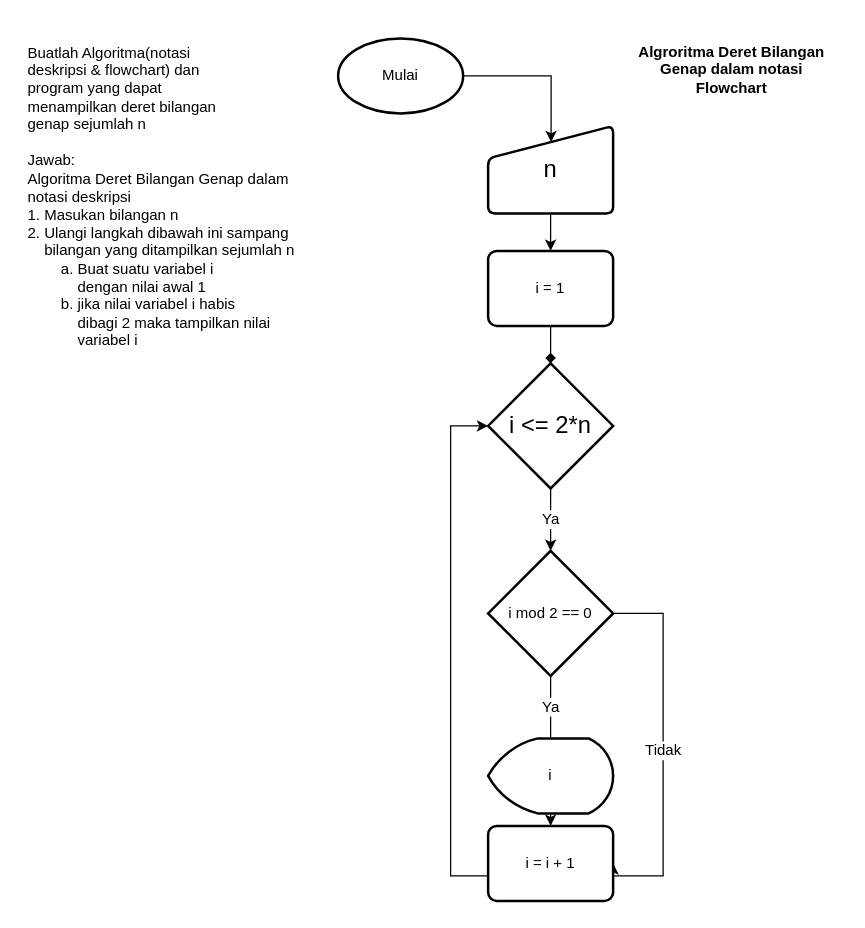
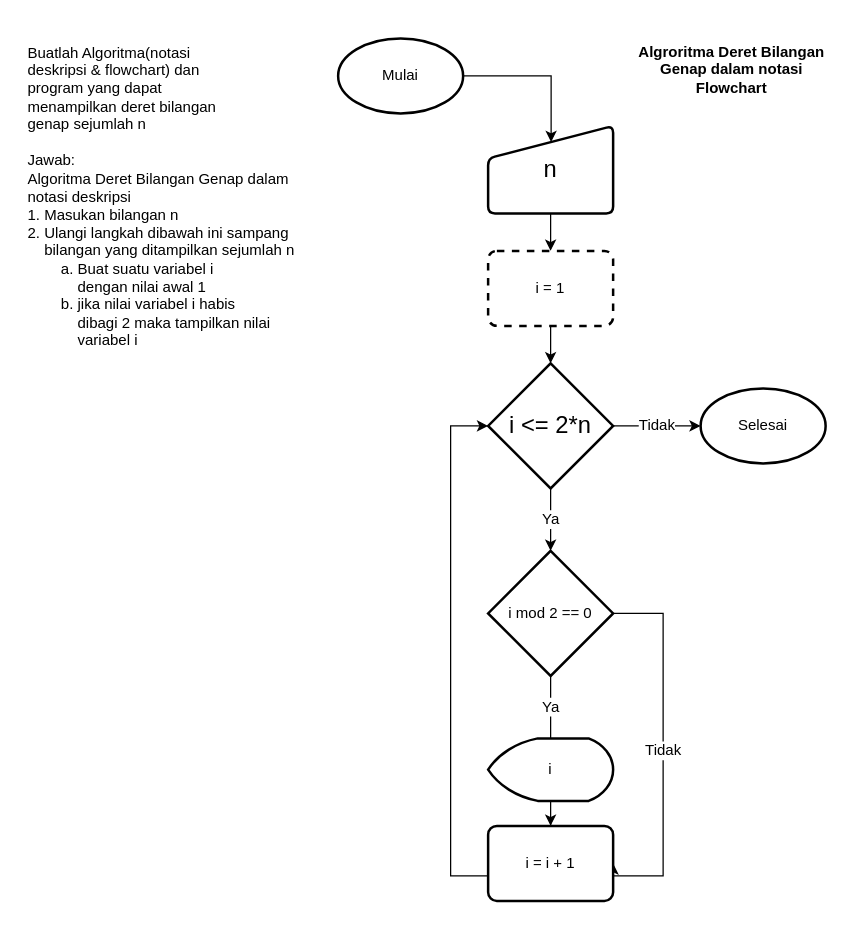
(551, 288) -> (551, 288)
(551, 352) -> (551, 353)
none -> (652, 426)
none -> (763, 426)
(551, 776) -> (551, 769)
